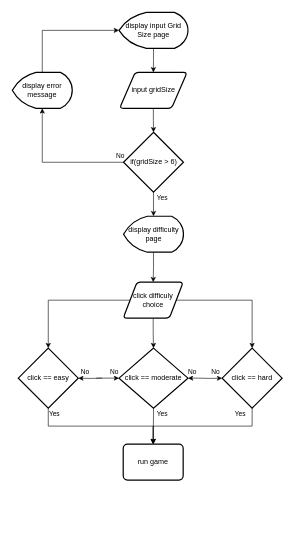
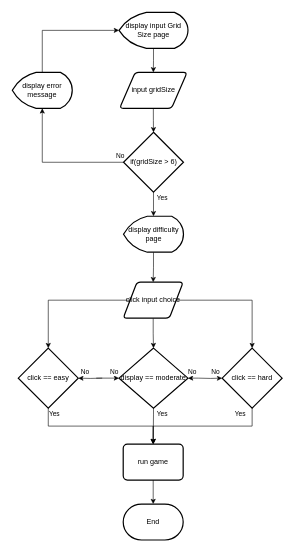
(153, 300) -> (153, 300)
(154, 378) -> (154, 378)
none -> (153, 498)
none -> (153, 522)
